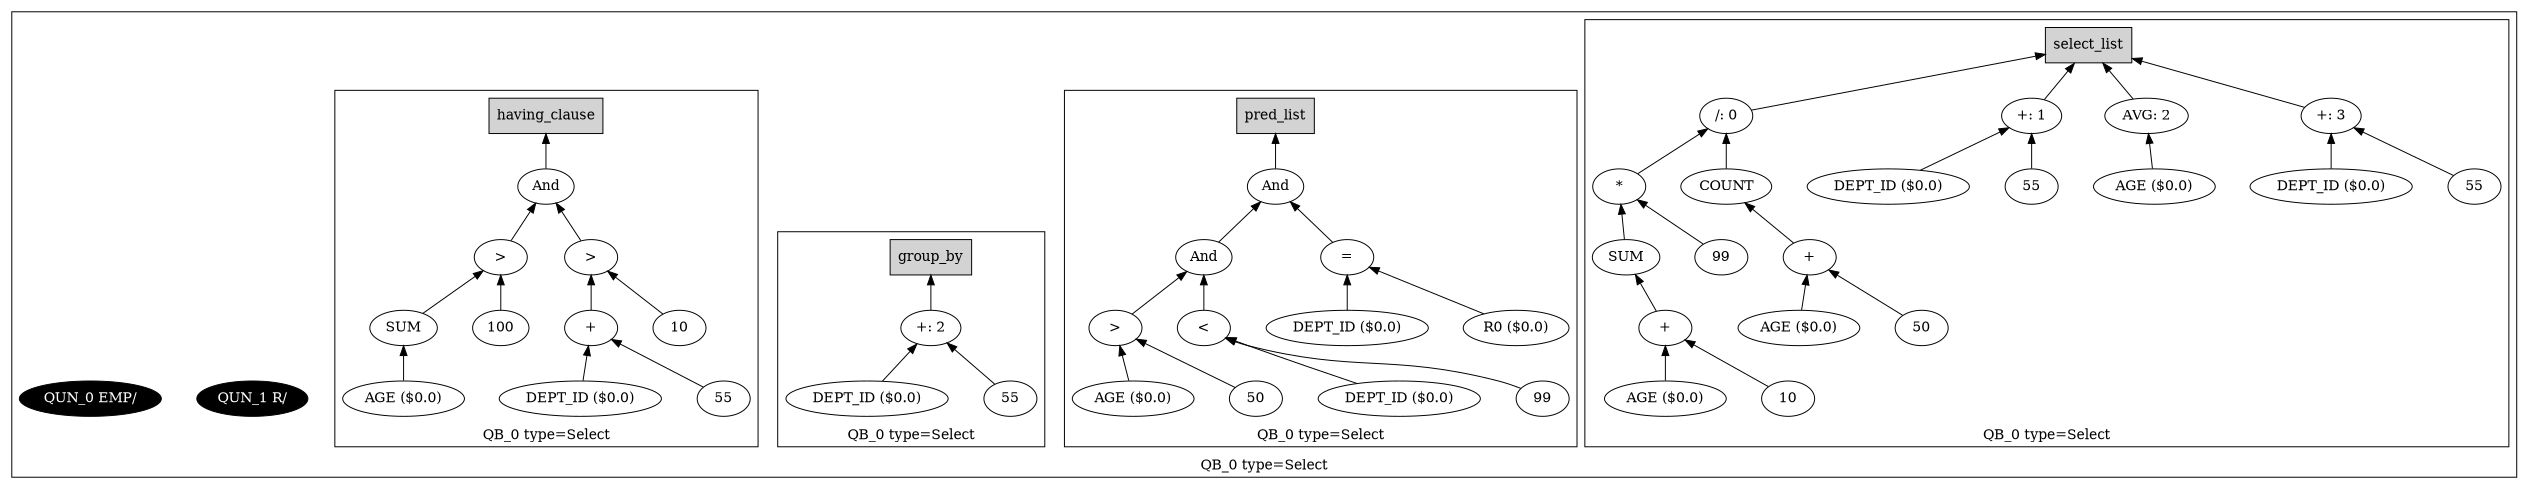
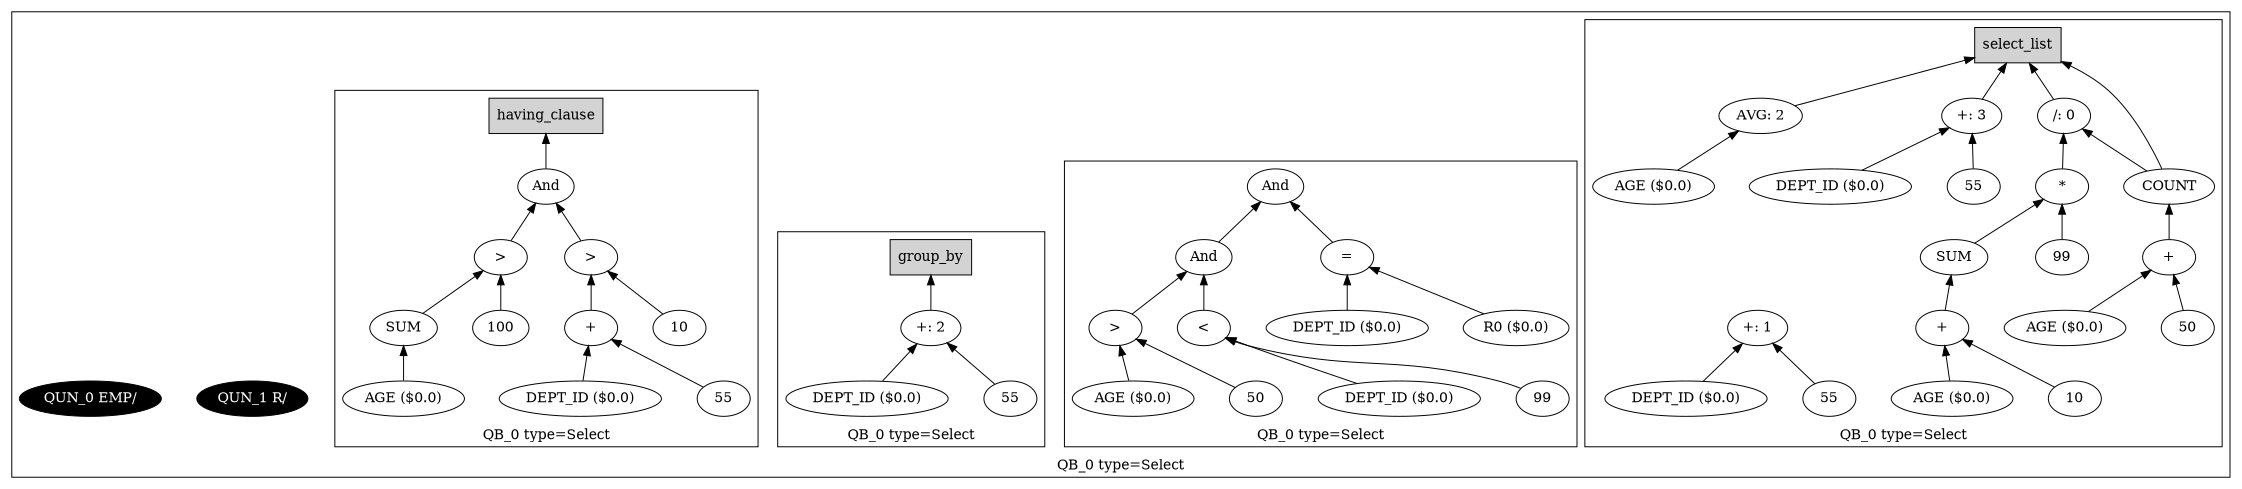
(2056, 85) -> (2126, 109)
(1276, 116) -> none
